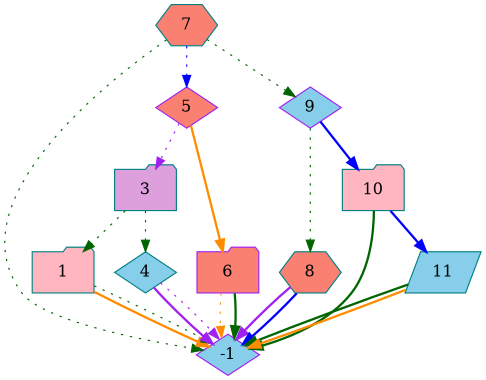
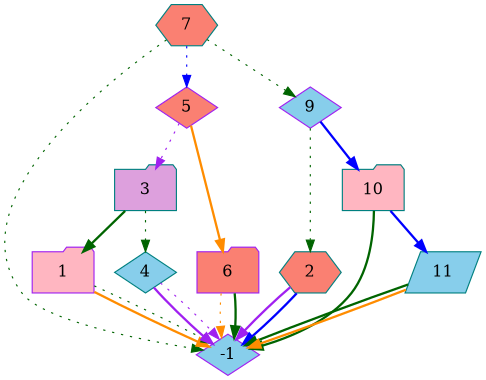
(108, 227) -> (108, 227)
(63, 272) -> (63, 272)
(310, 272) -> (310, 272)
